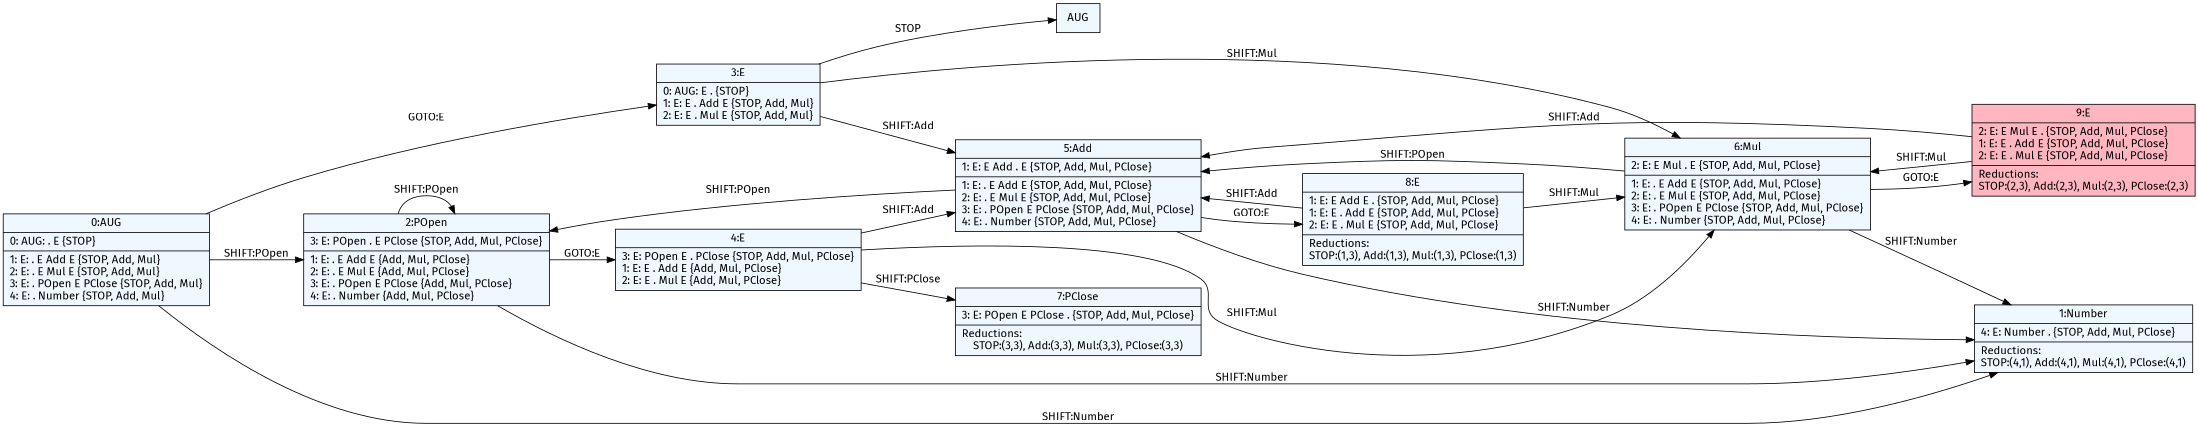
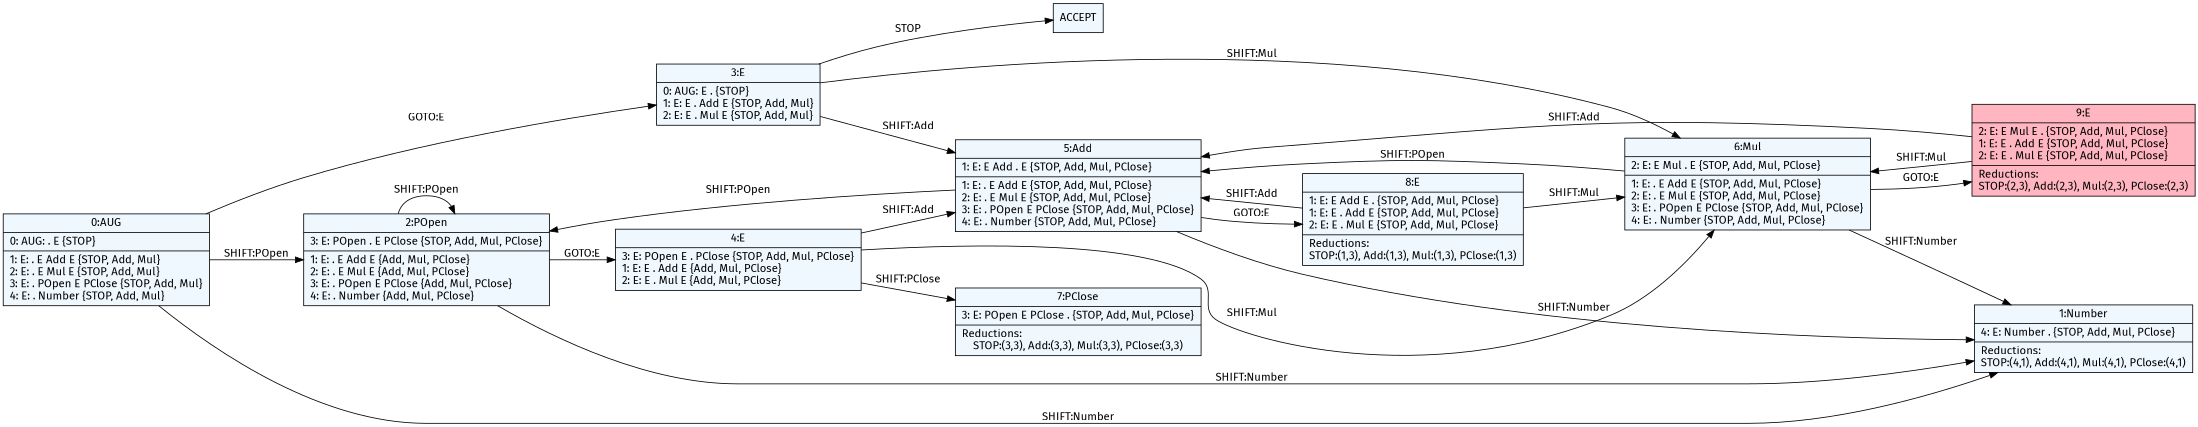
(1078, 18) -> (1078, 18)
